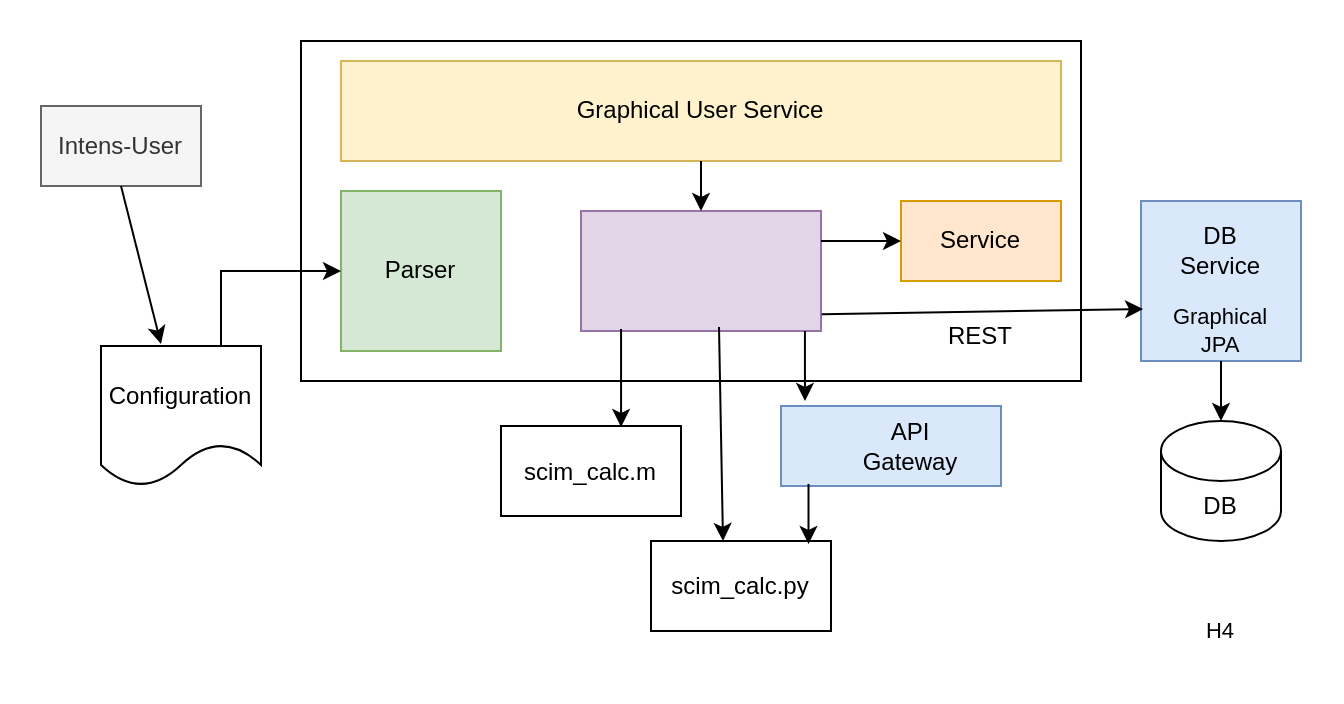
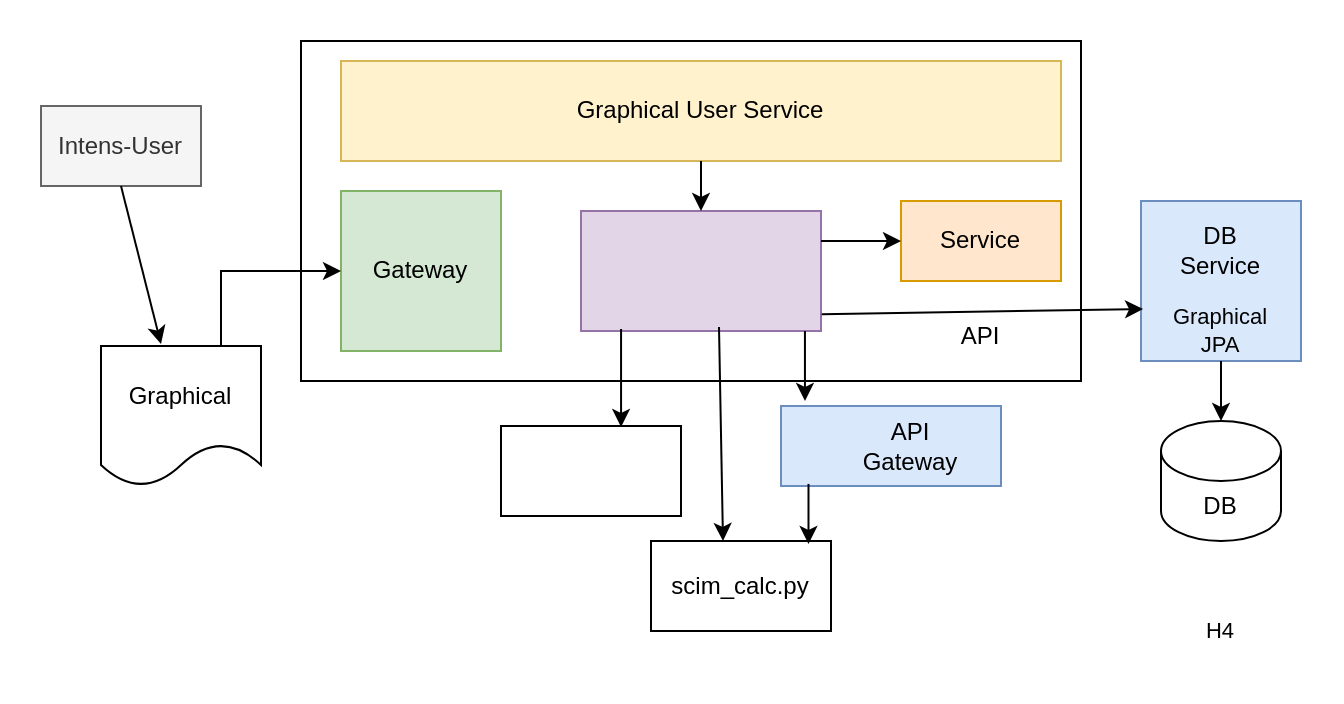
(421, 271) -> (421, 271)
(981, 337) -> (981, 337)
(181, 397) -> (181, 397)
(591, 486) -> none
